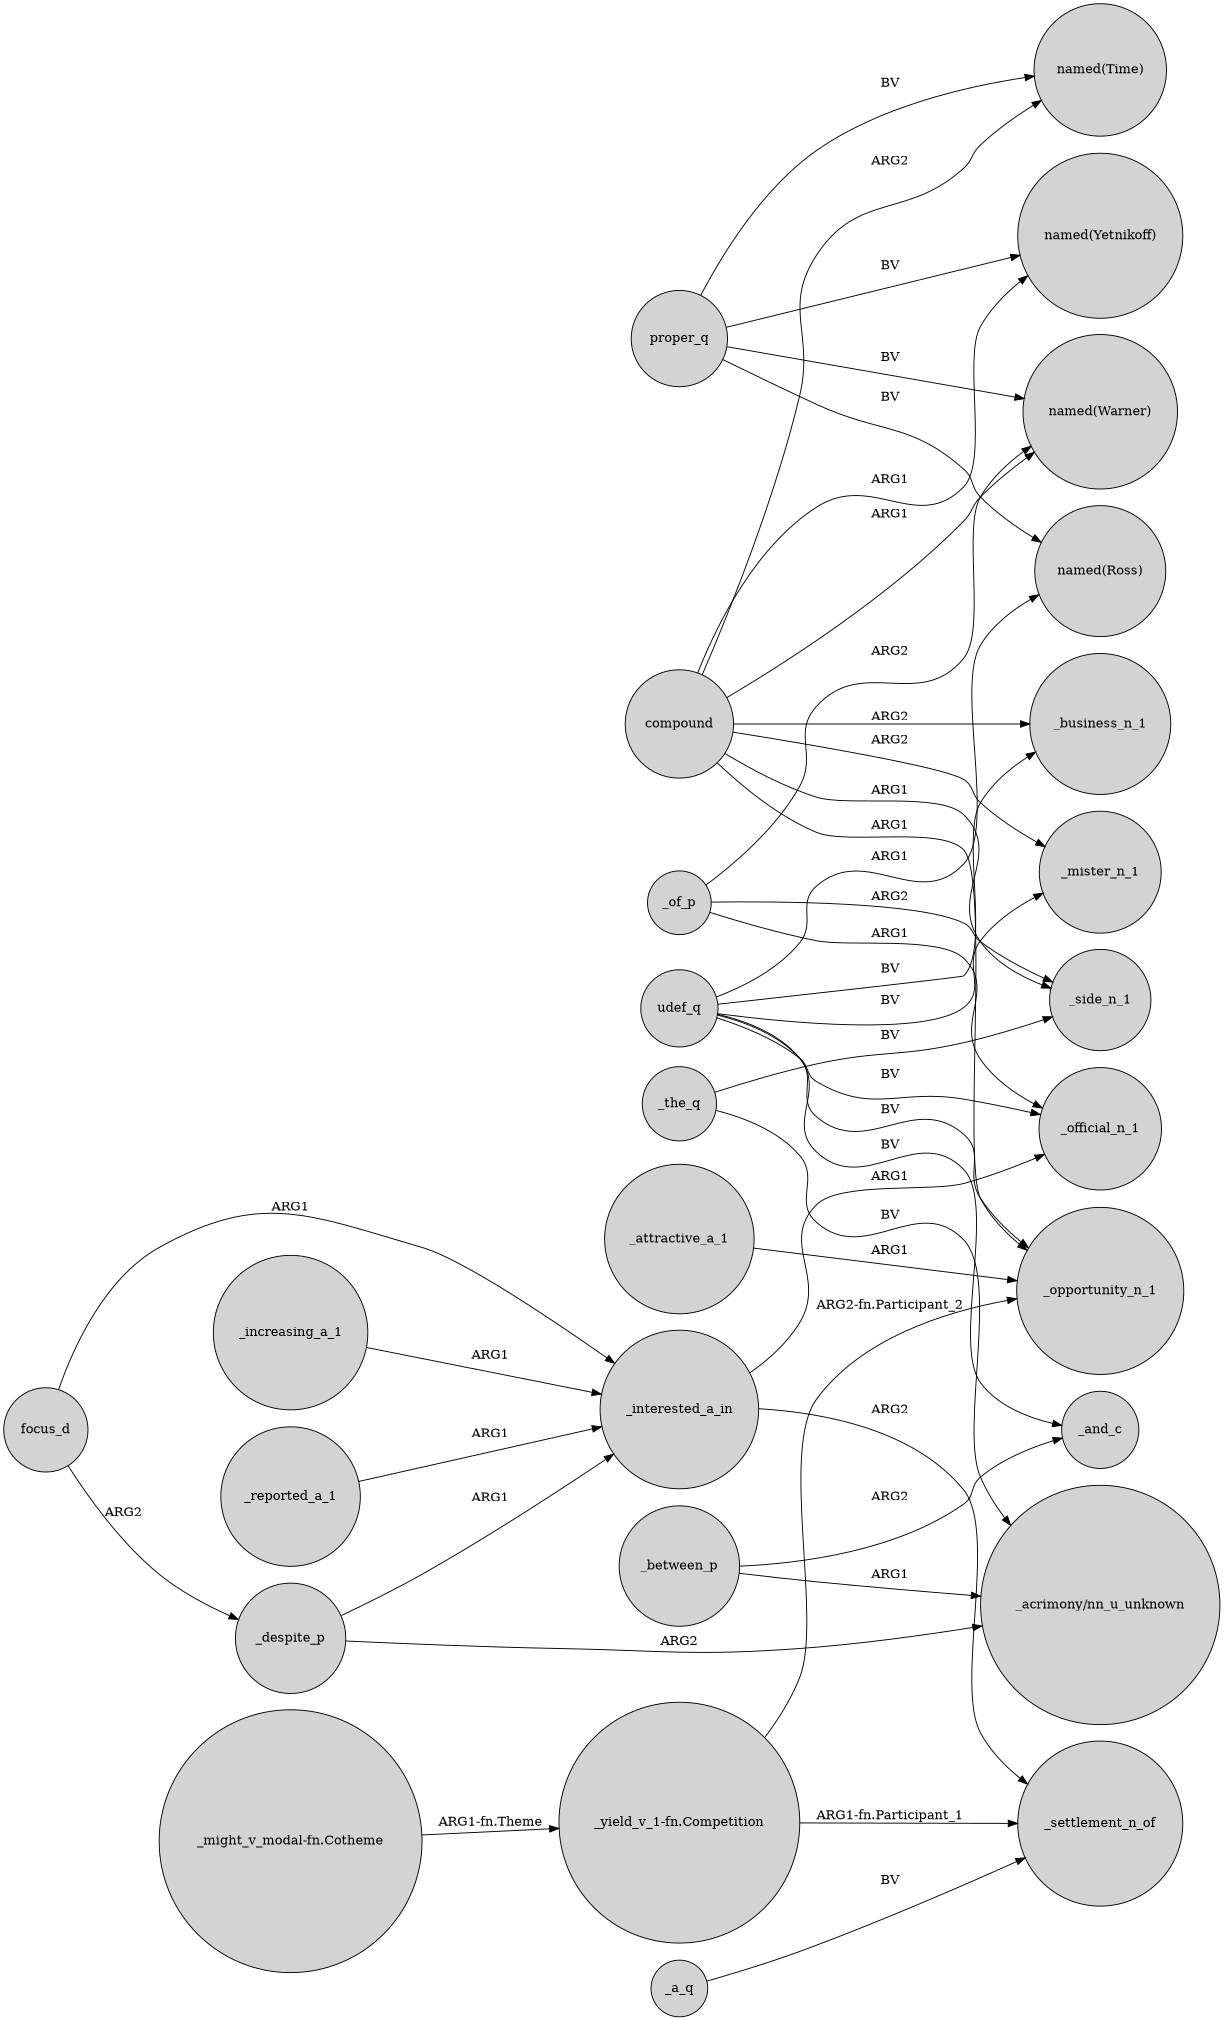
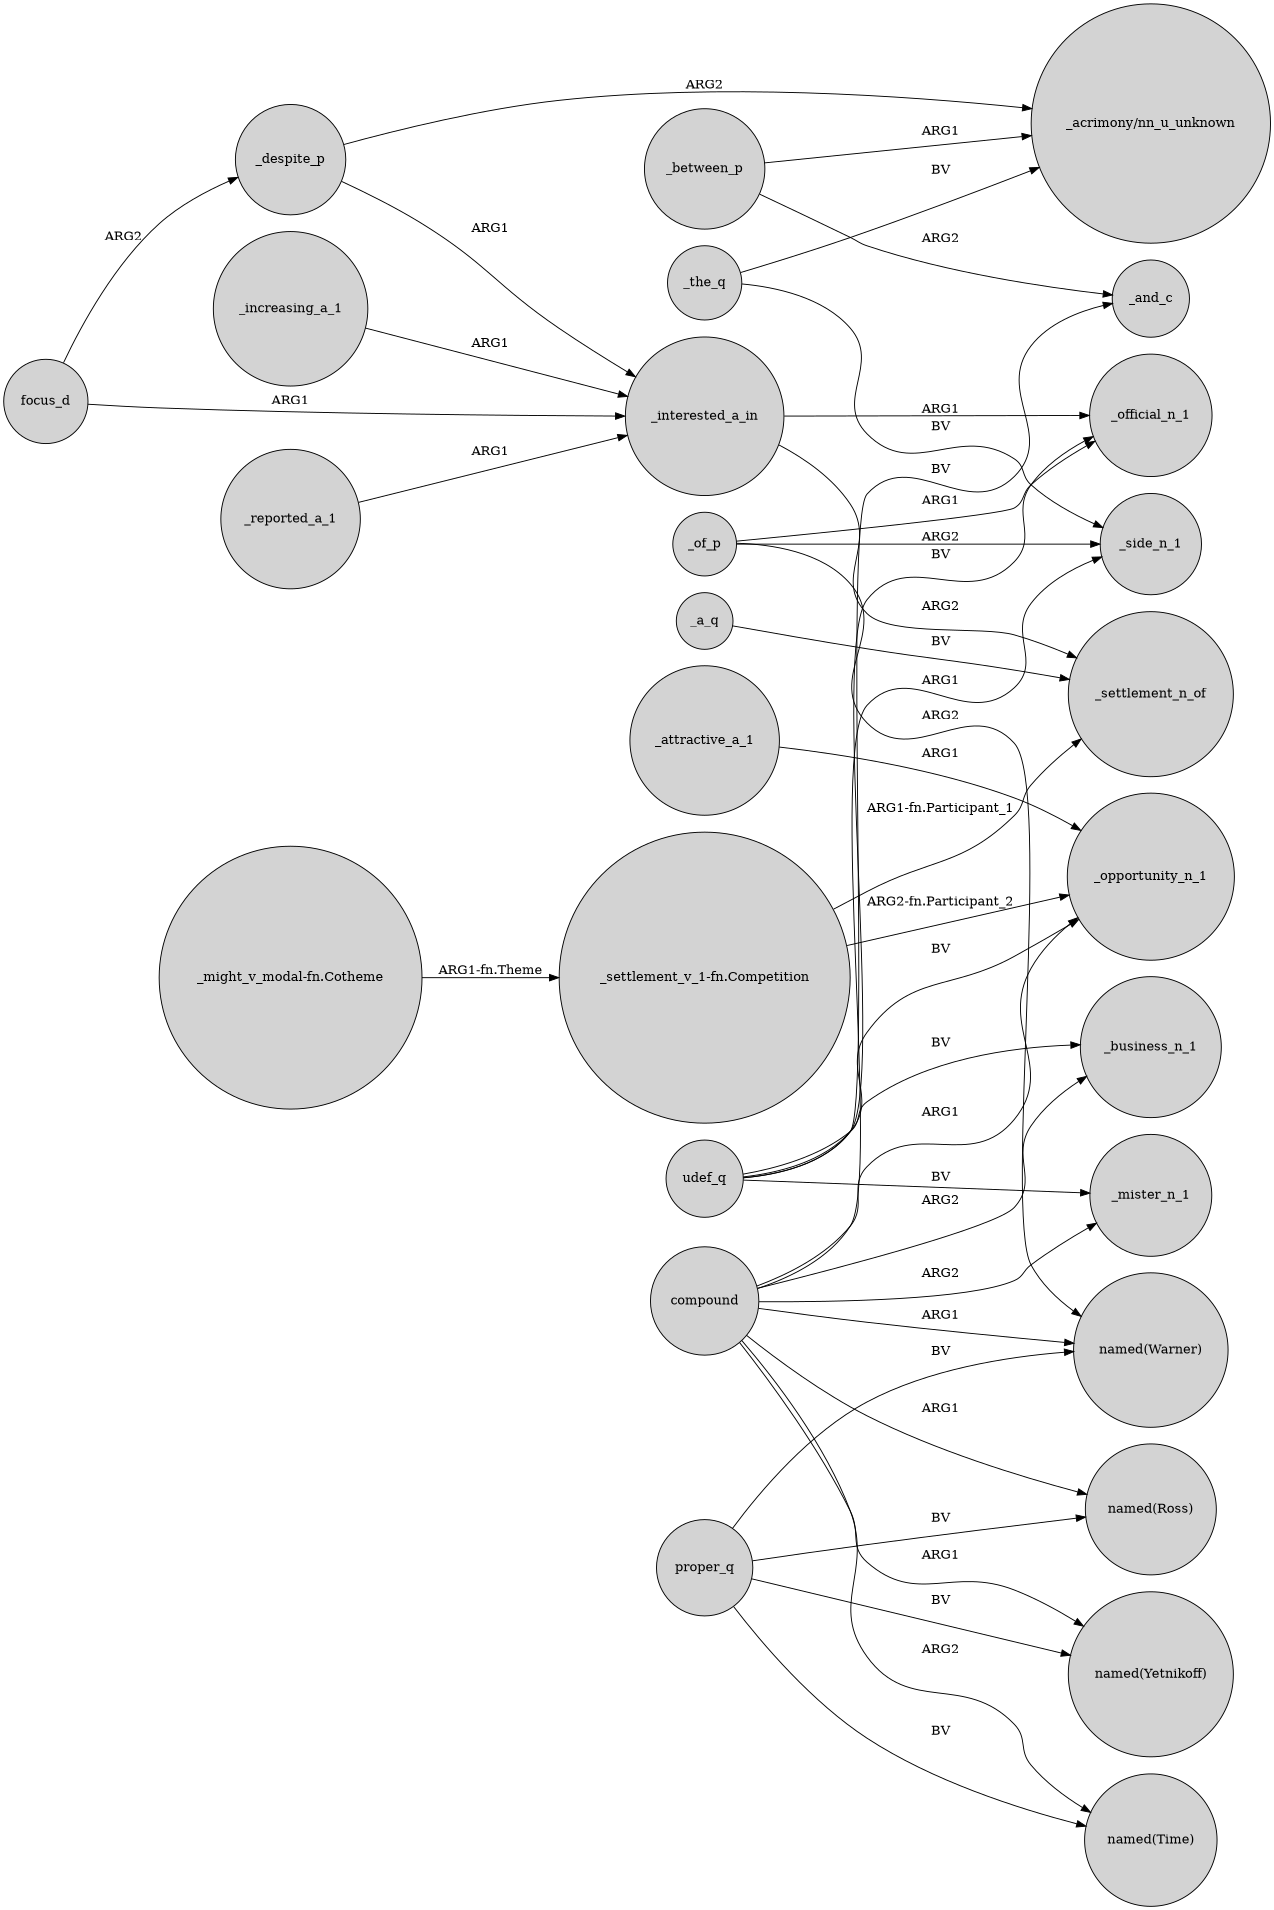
(953, 872) -> (903, 1433)
(679, 1823) -> (705, 978)
